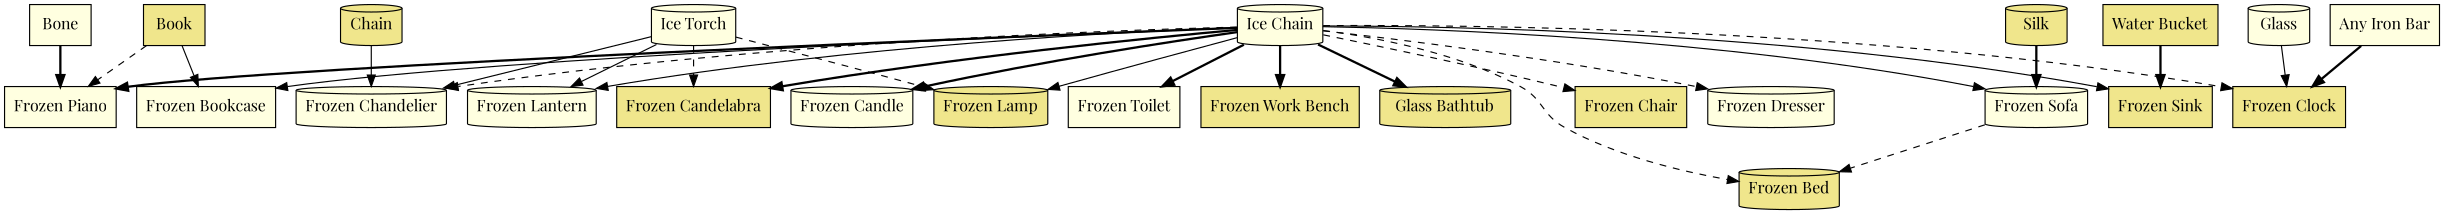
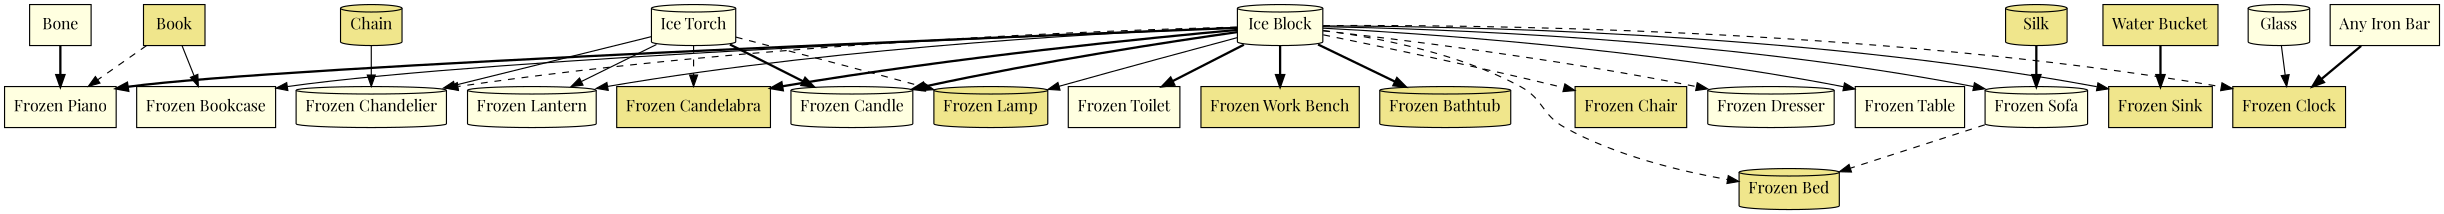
(1280, 25) -> (1280, 25)
none -> (779, 69)
(1445, 107) -> (1445, 107)
none -> (1910, 107)
